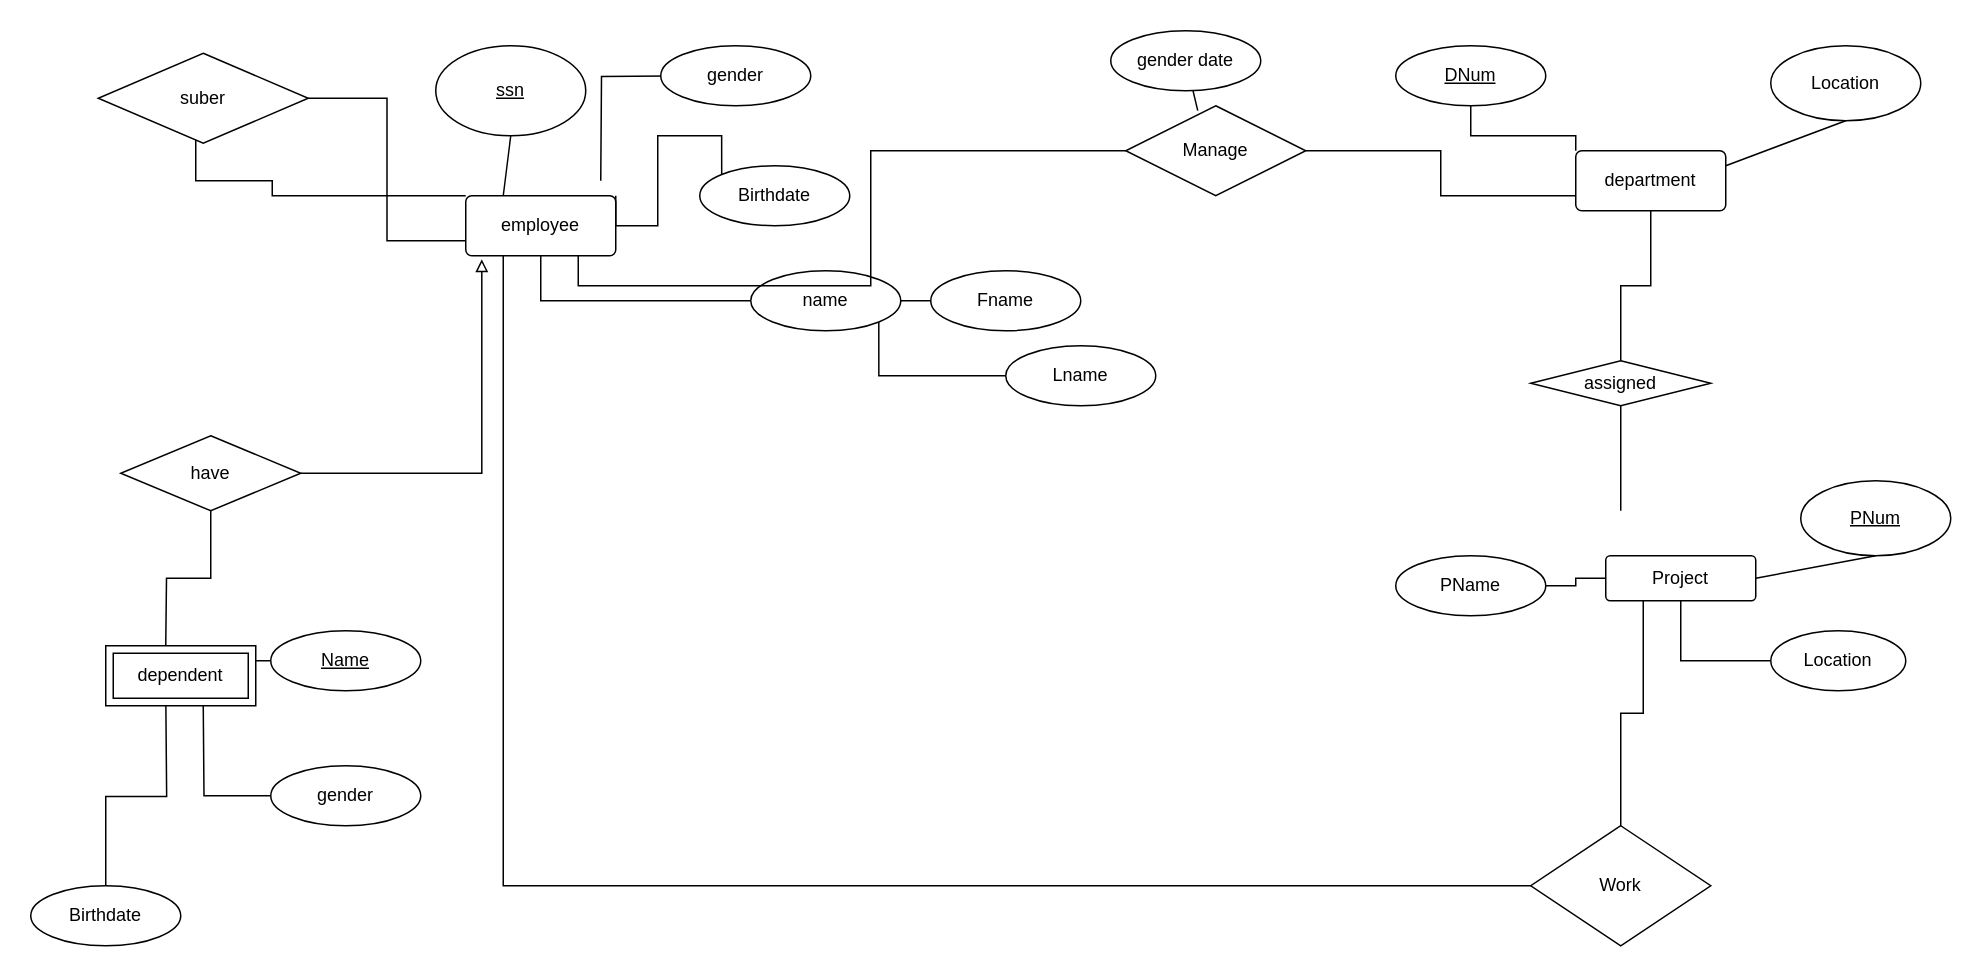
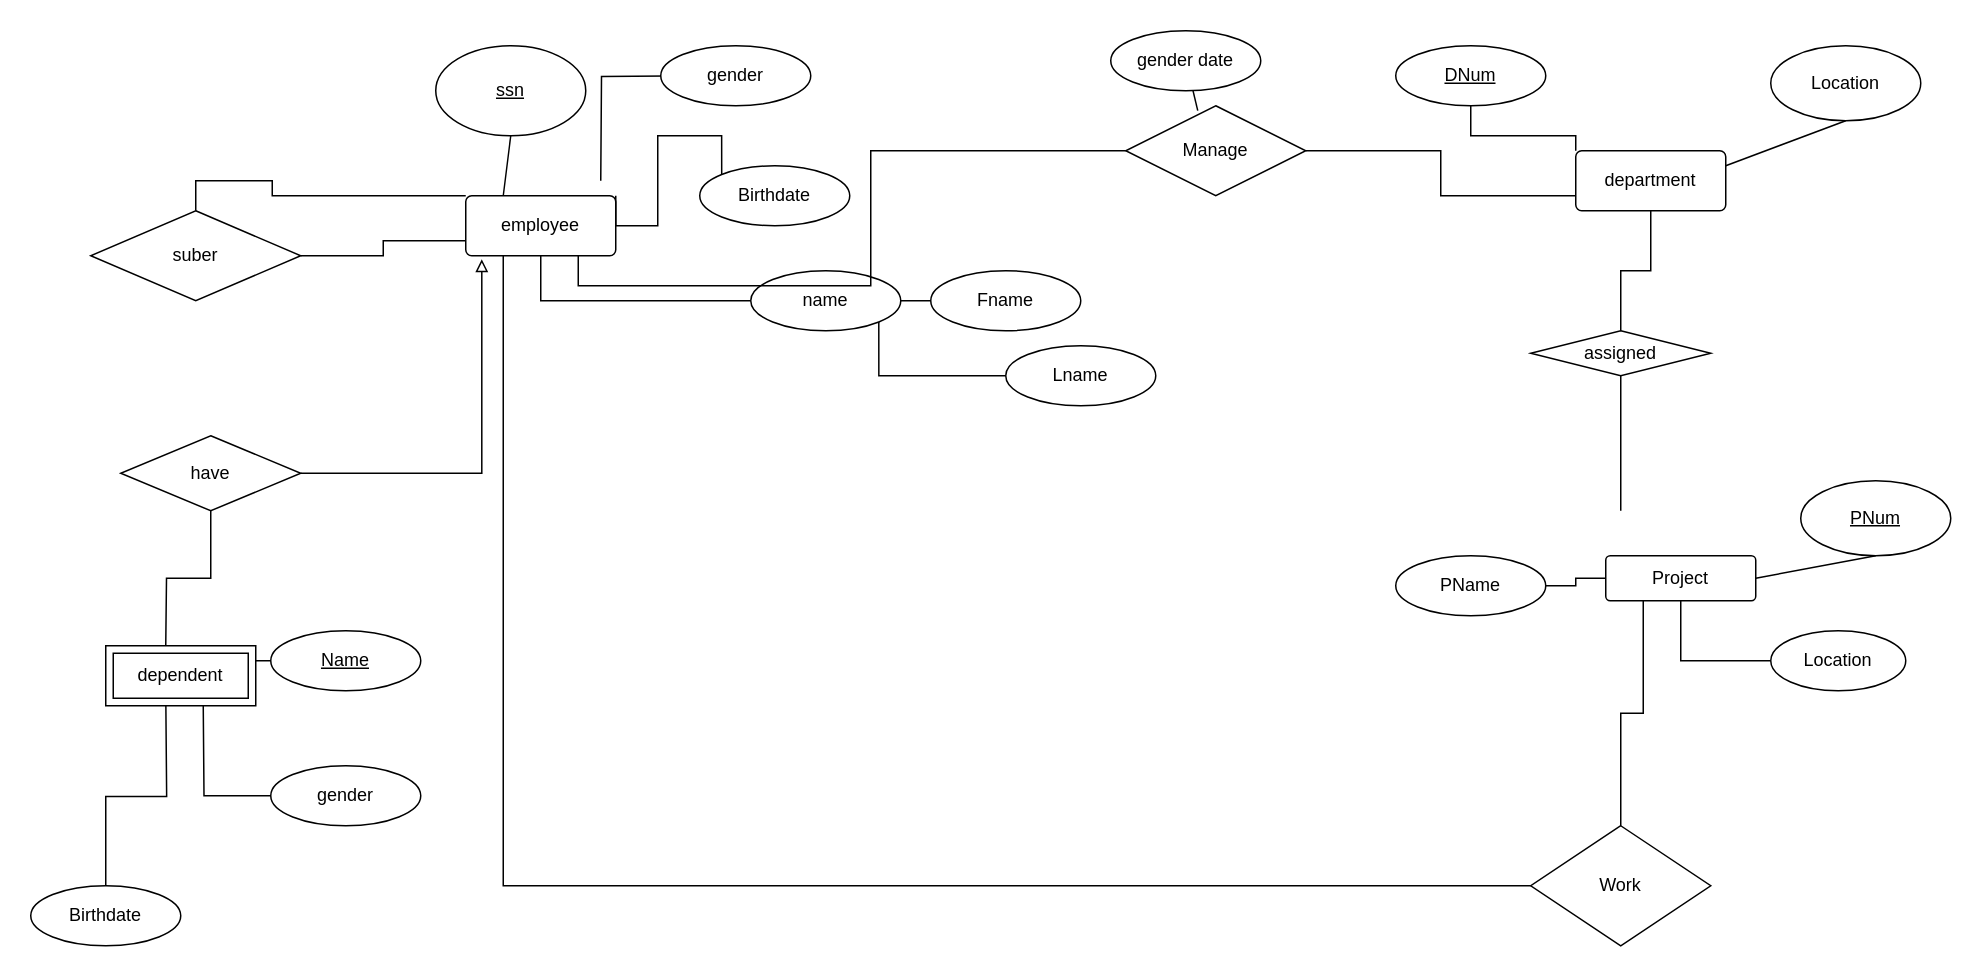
(203, 98) -> (196, 256)
(1621, 383) -> (1621, 353)
